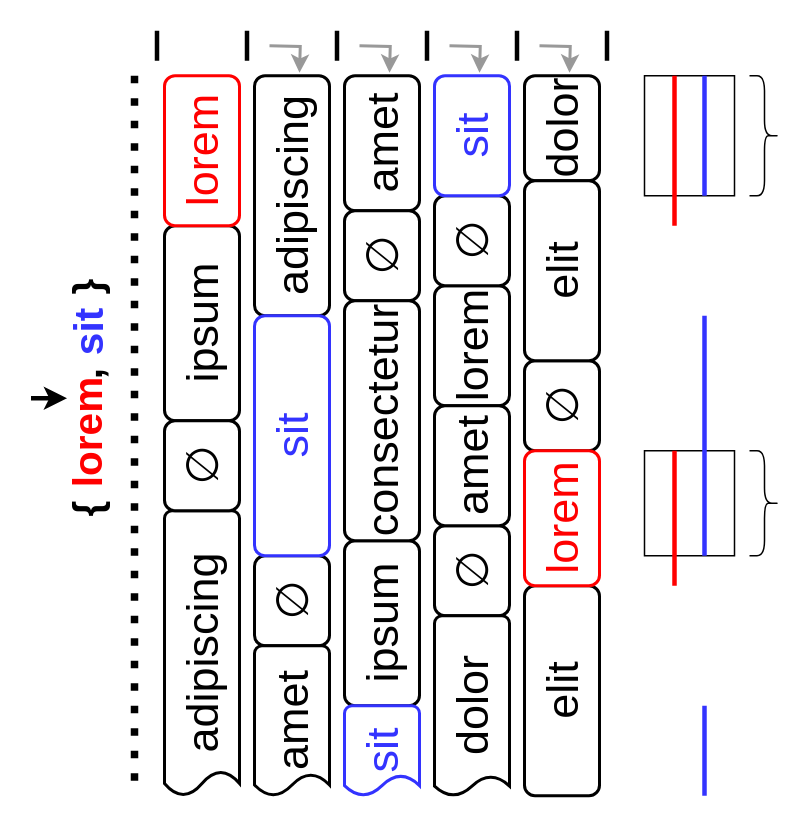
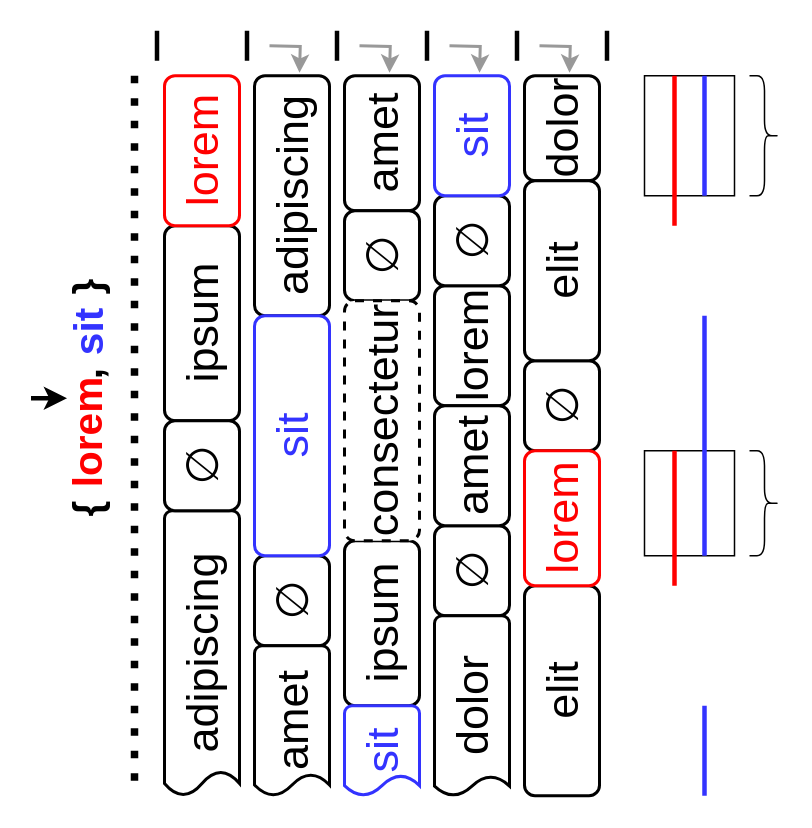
(382, 421) -> (382, 421)
